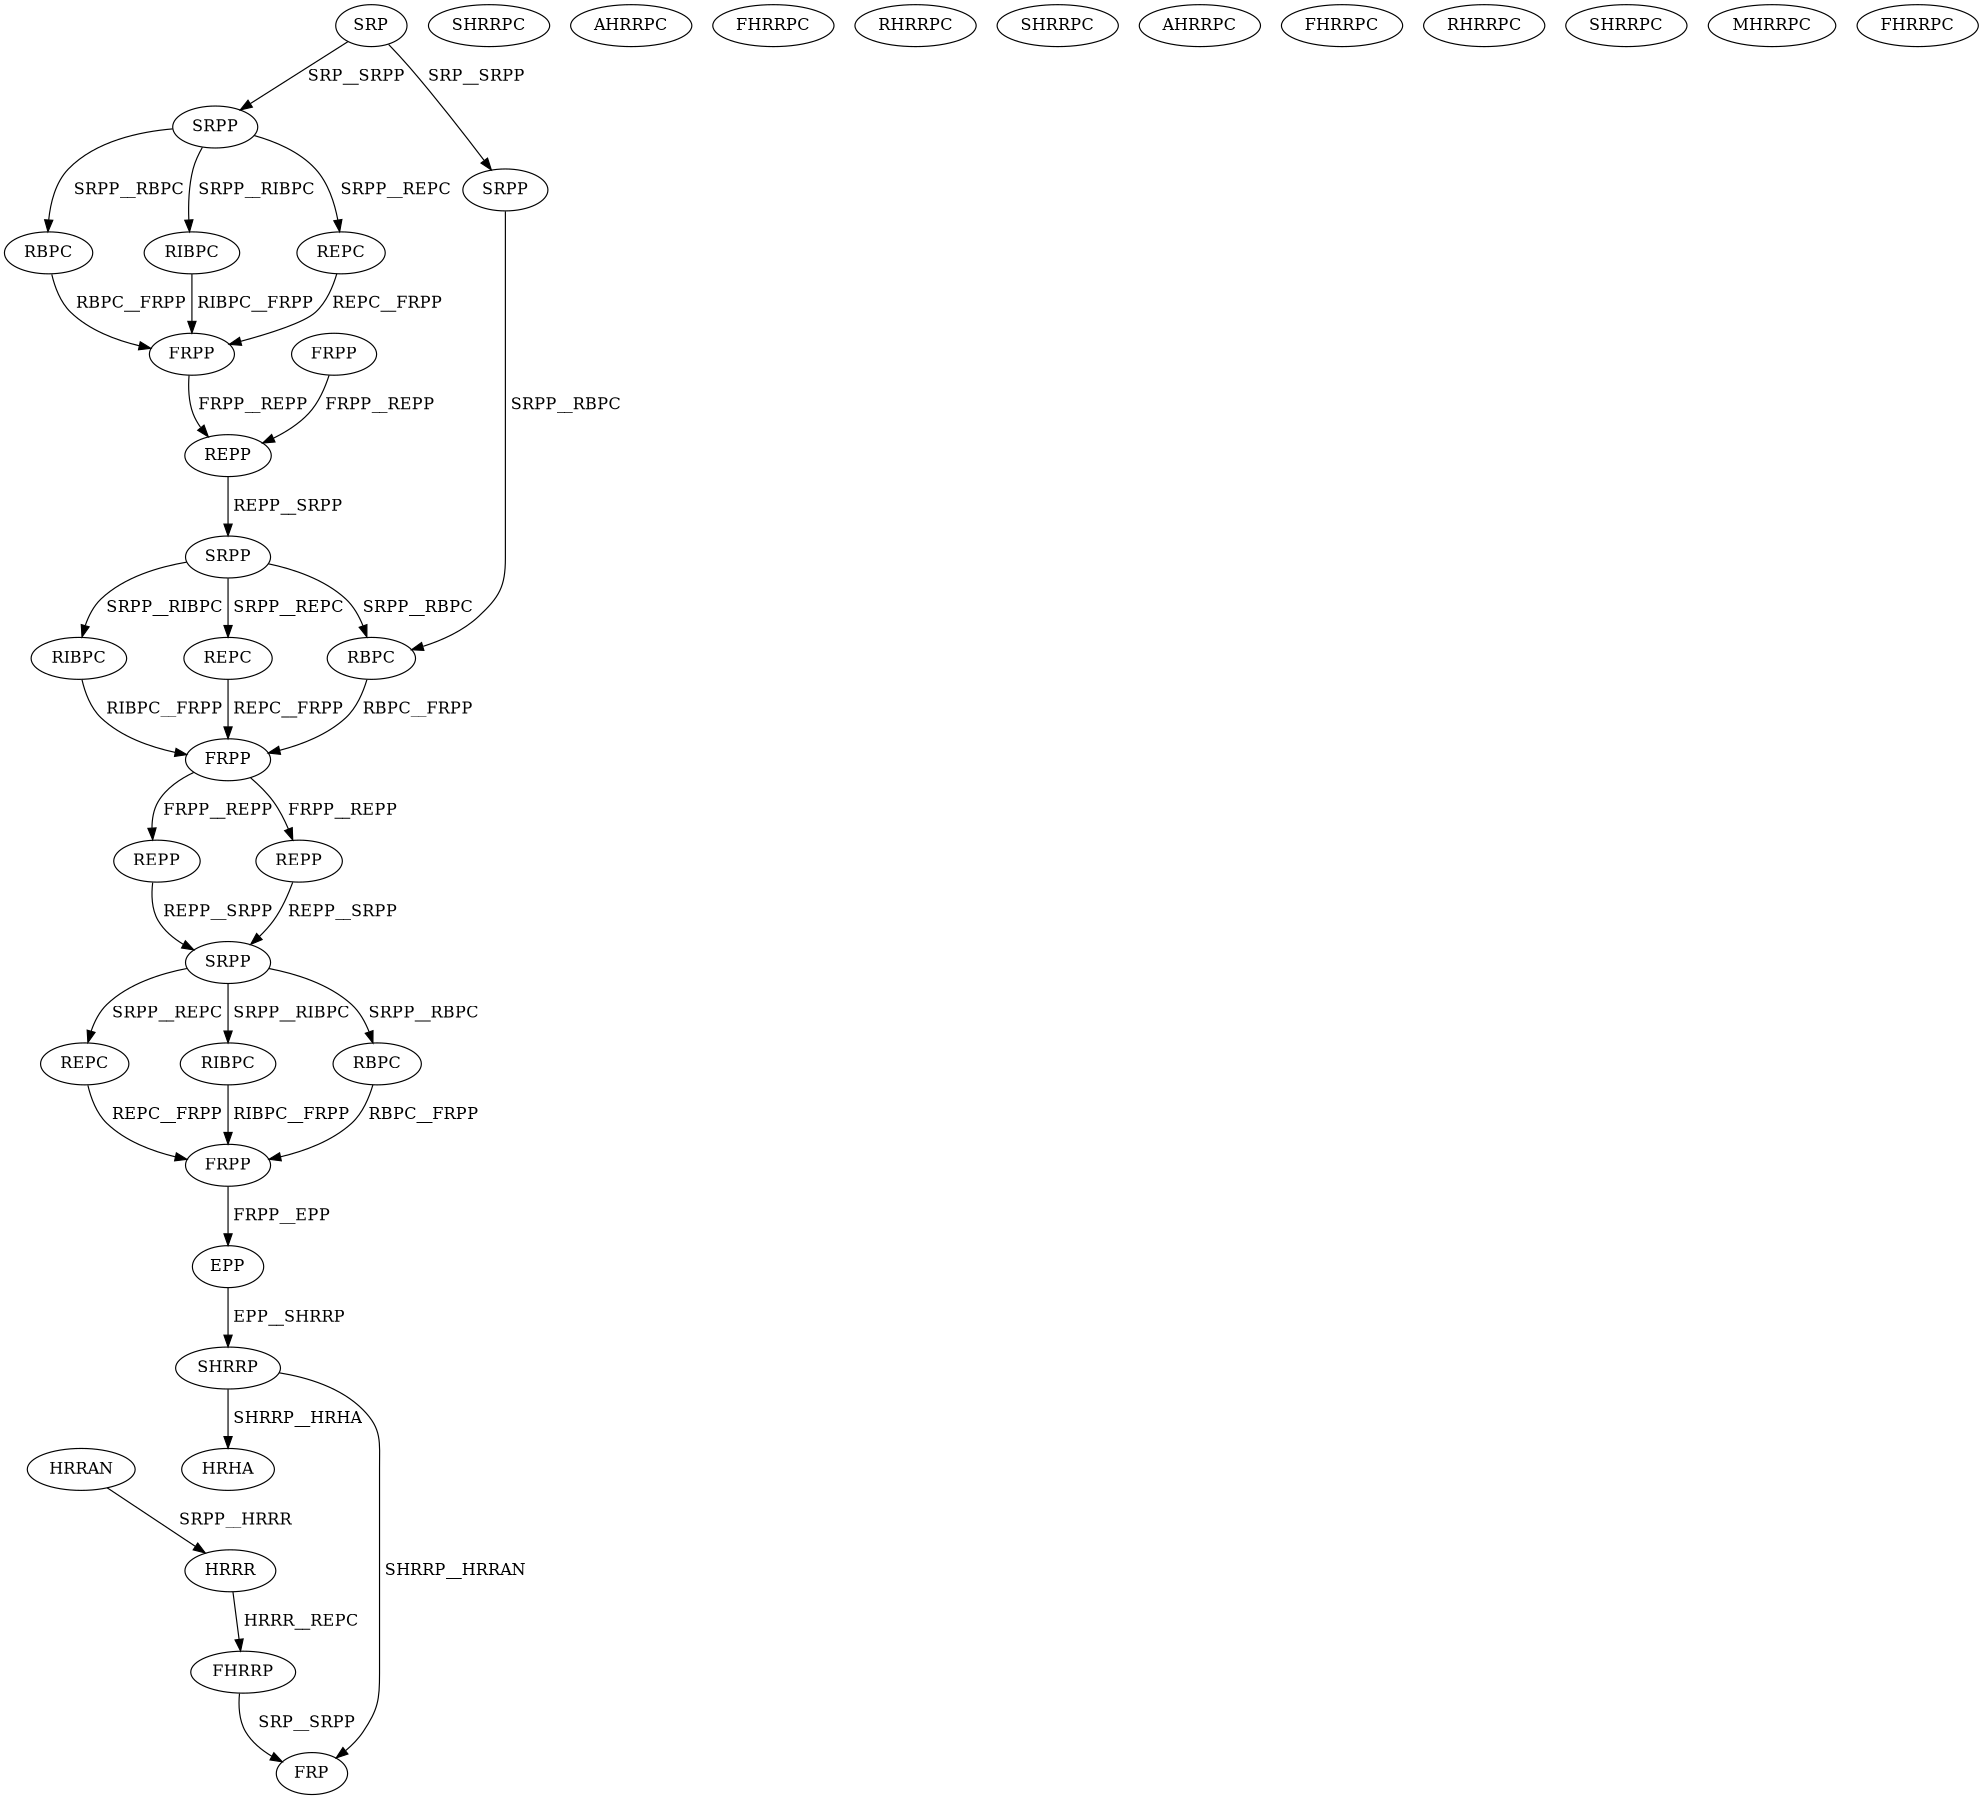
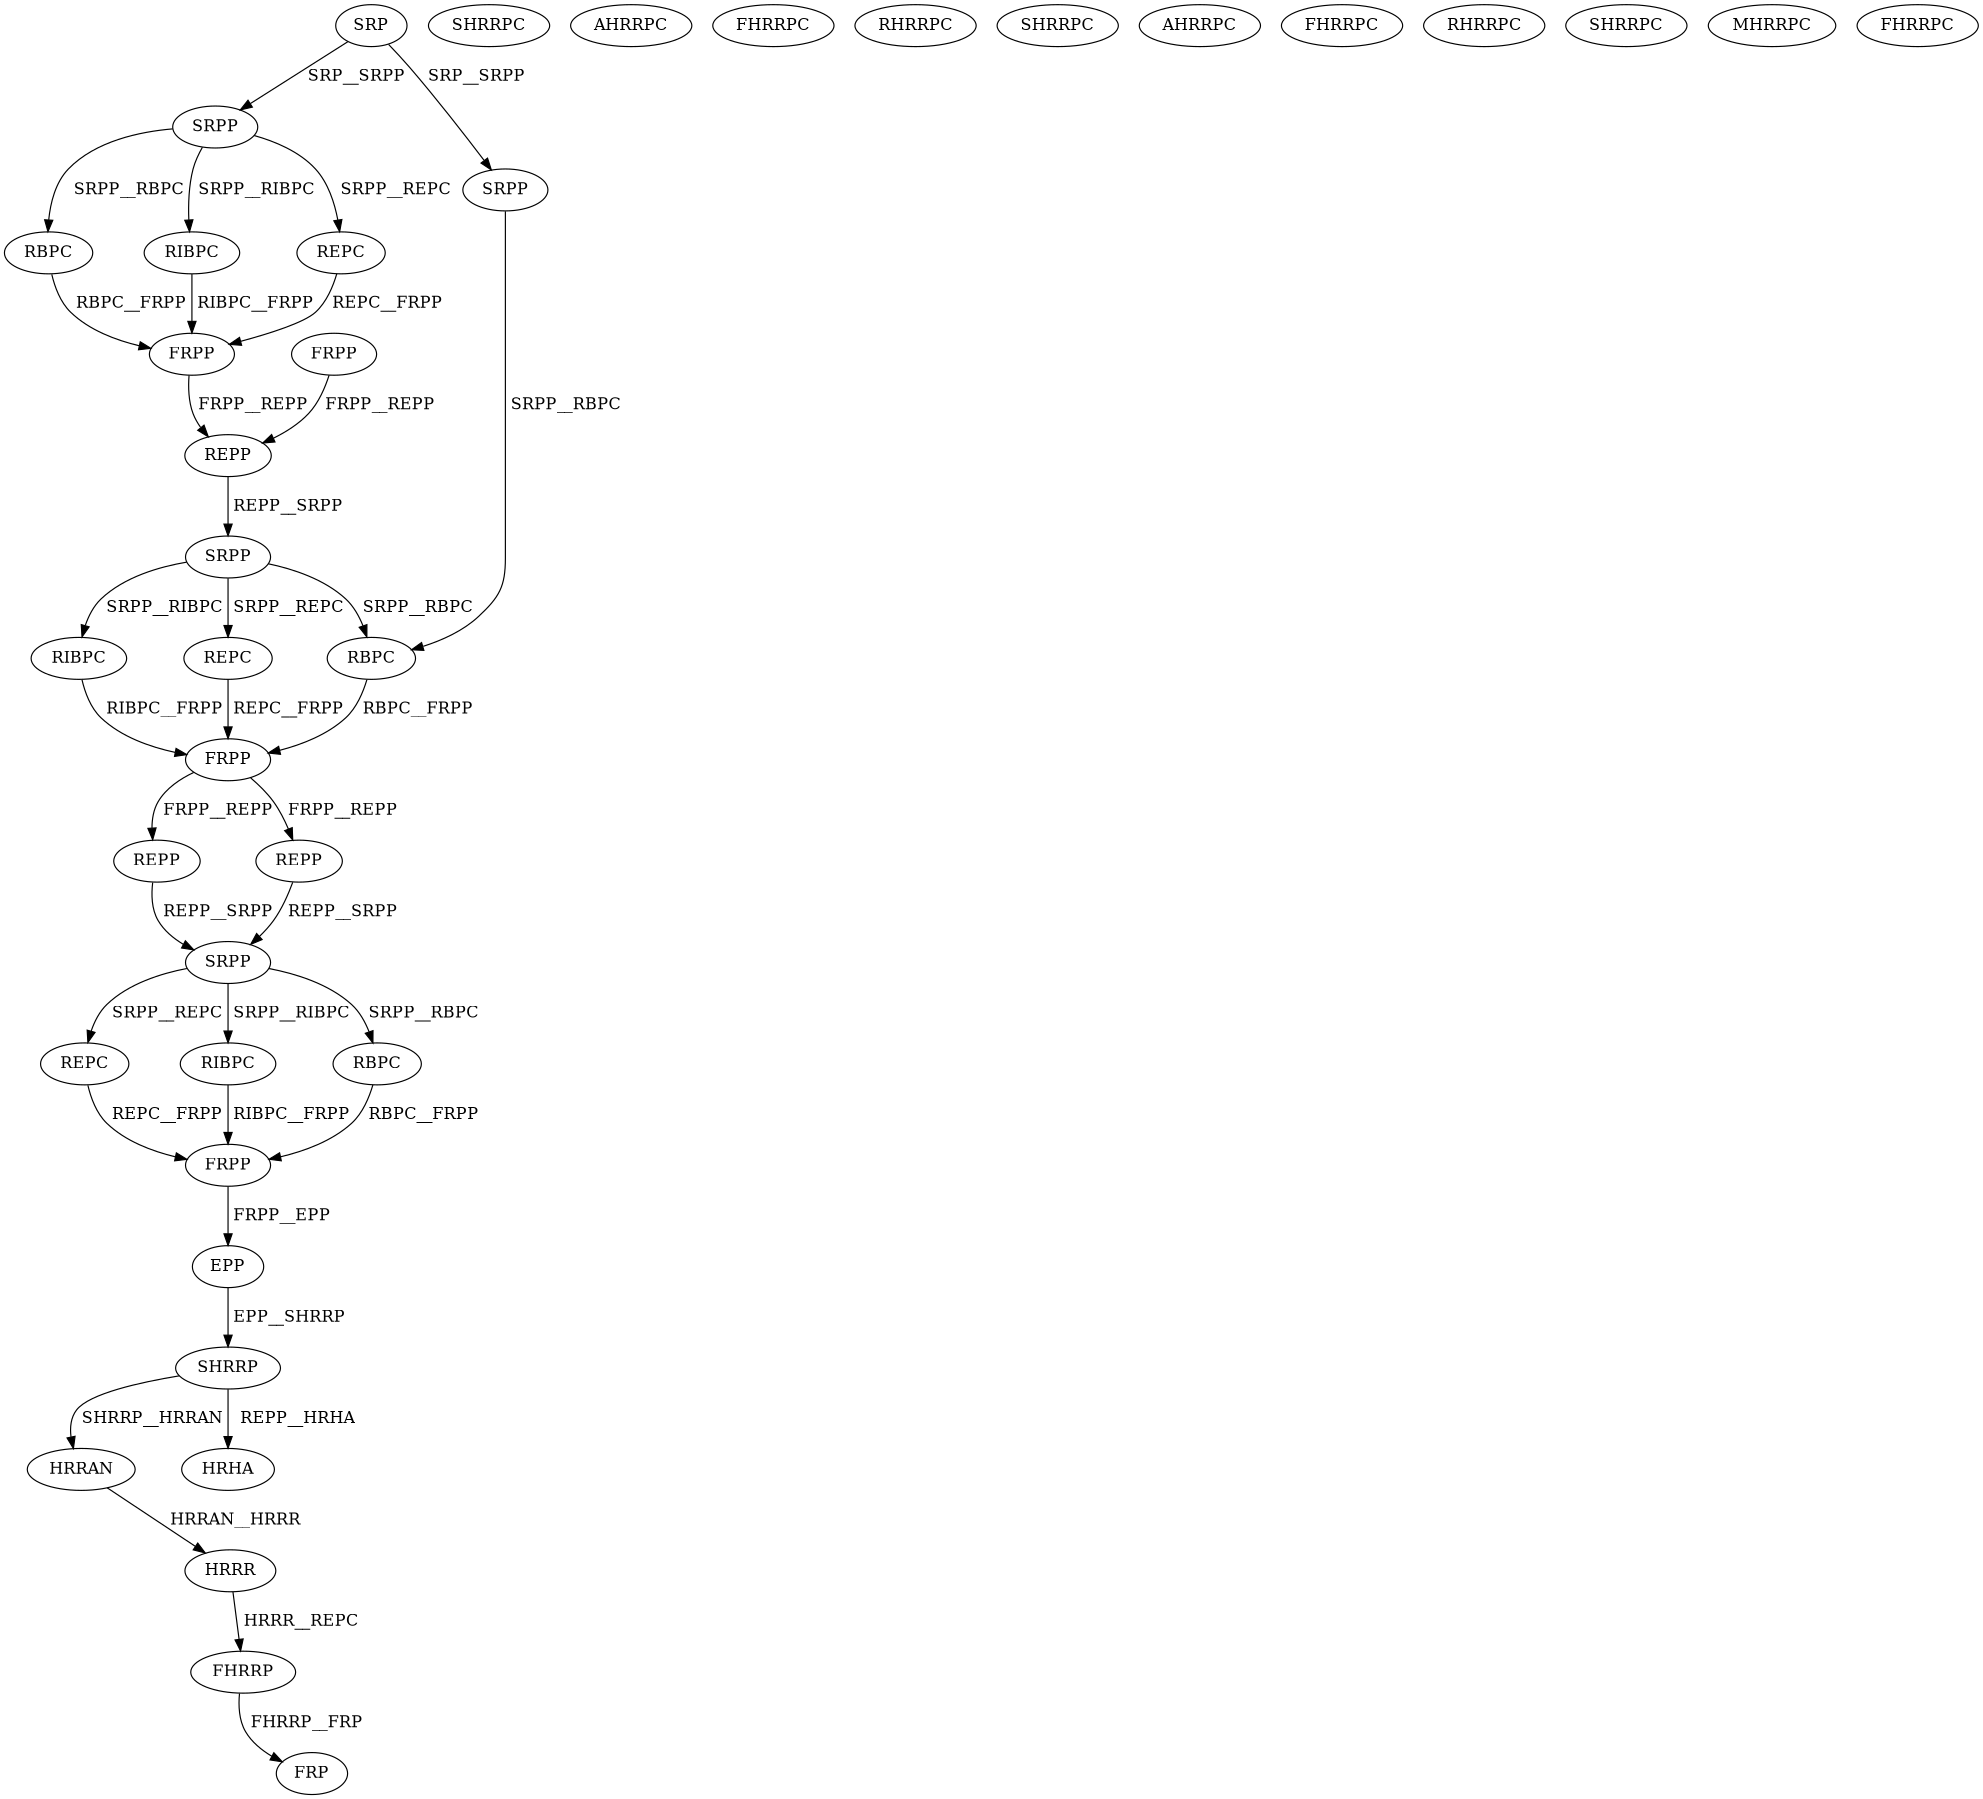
(295, 1419) -> (295, 1419)
(233, 1520) -> (233, 1520)
(380, 1536) -> (112, 1391)
(304, 1723) -> (304, 1723)
